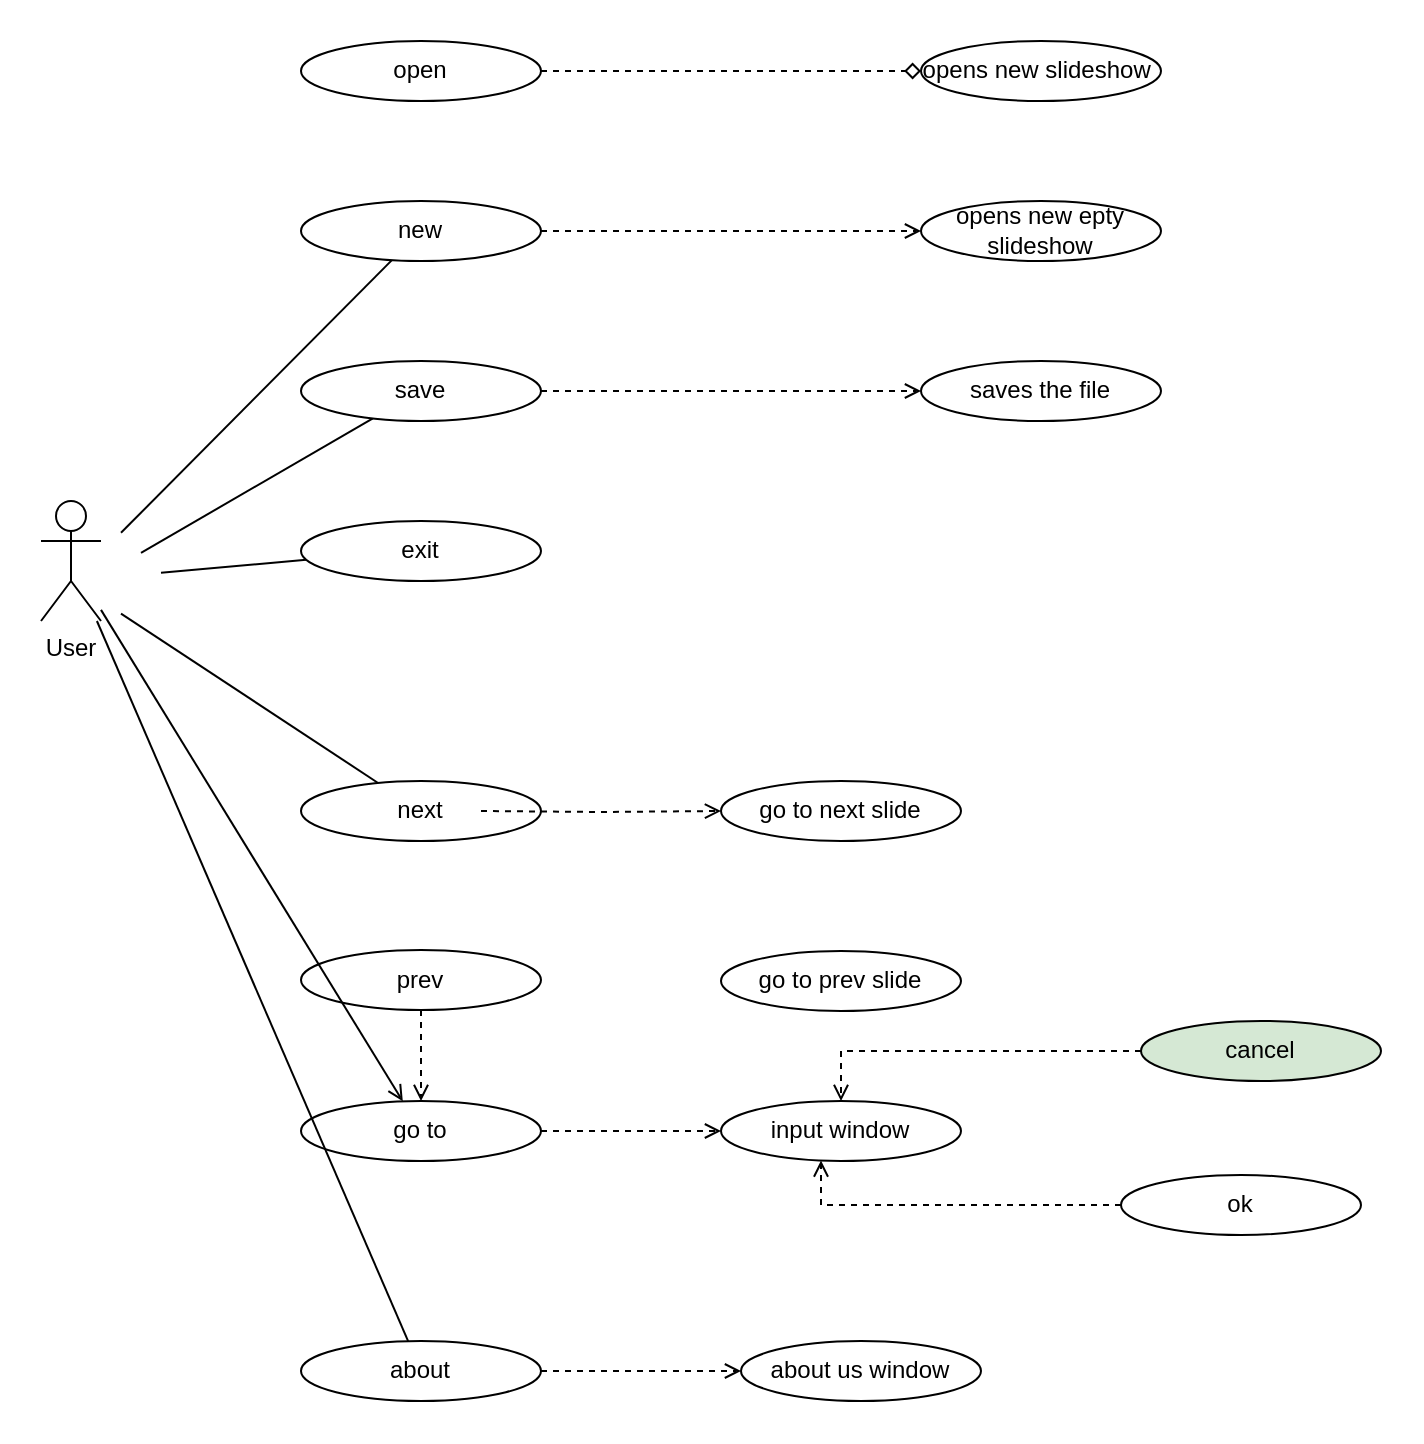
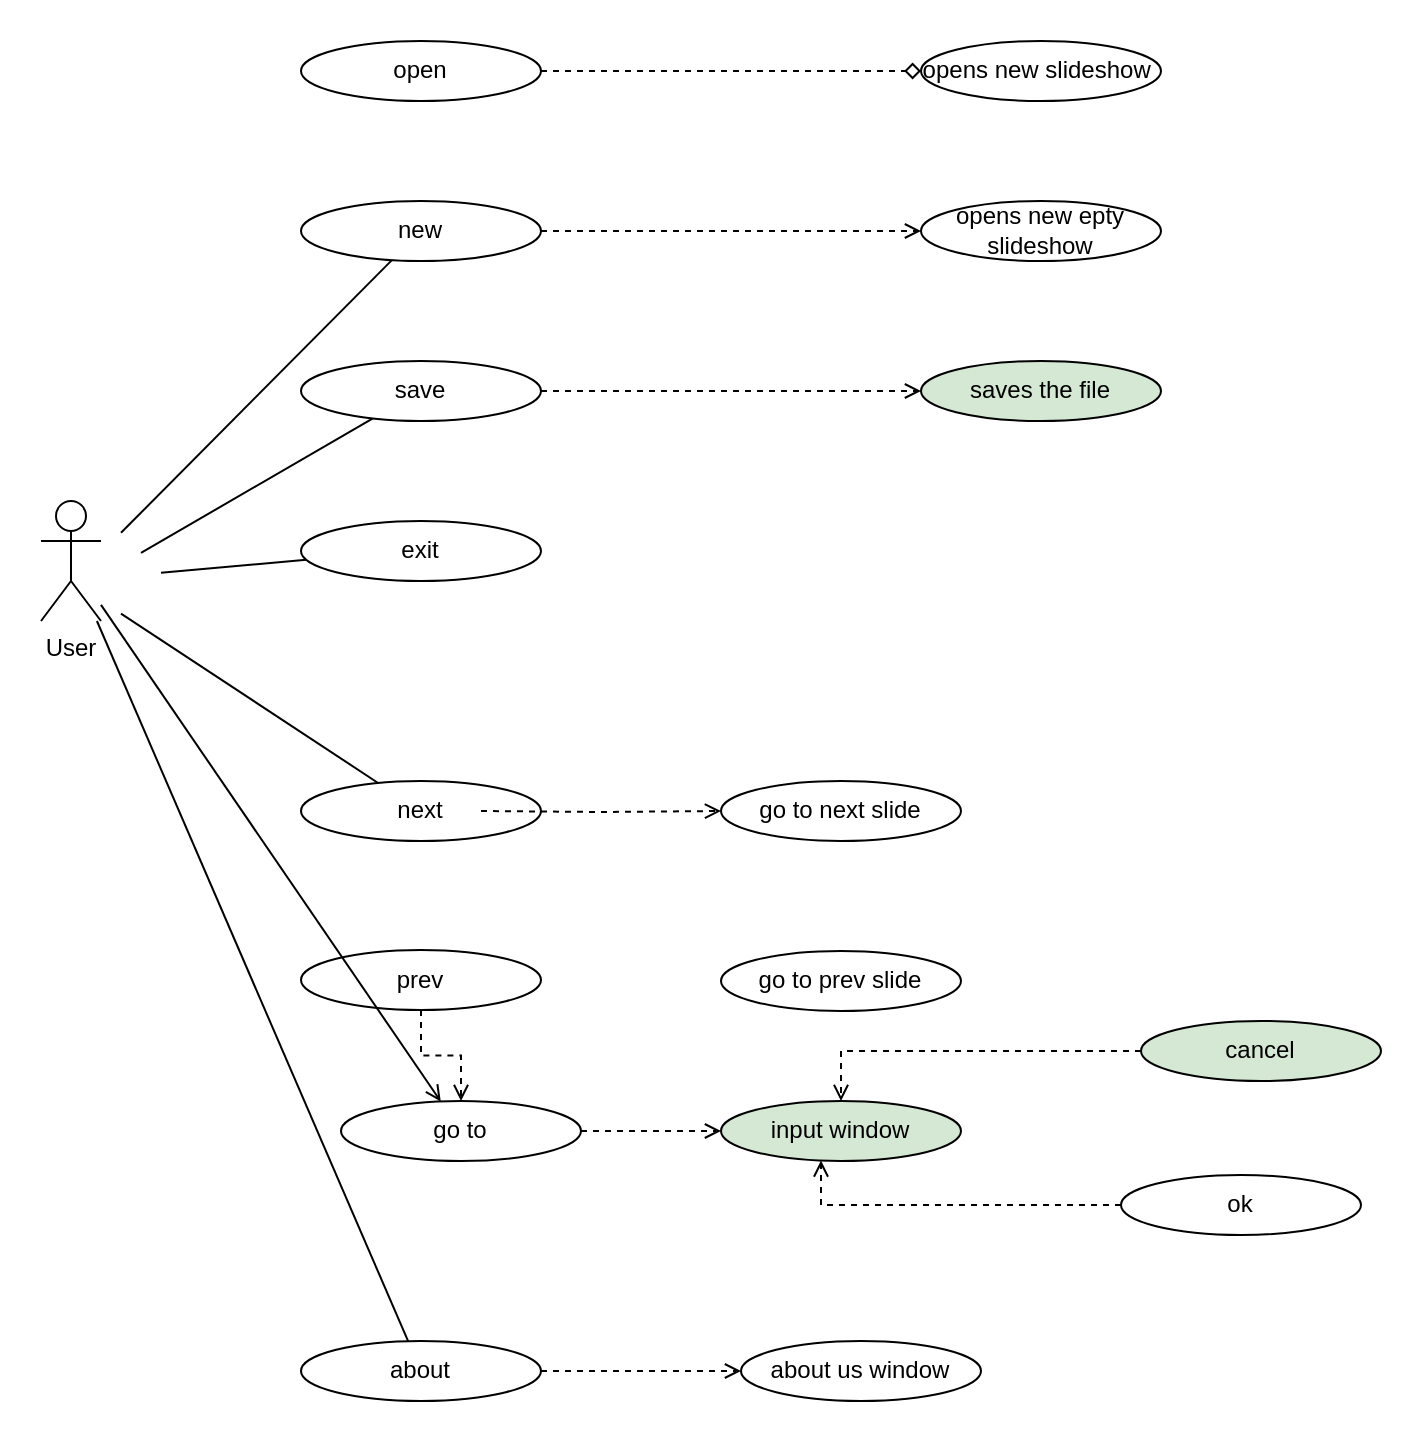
(1041, 391) -> (1041, 391)
(421, 1131) -> (461, 1131)
(841, 1131) -> (841, 1131)
